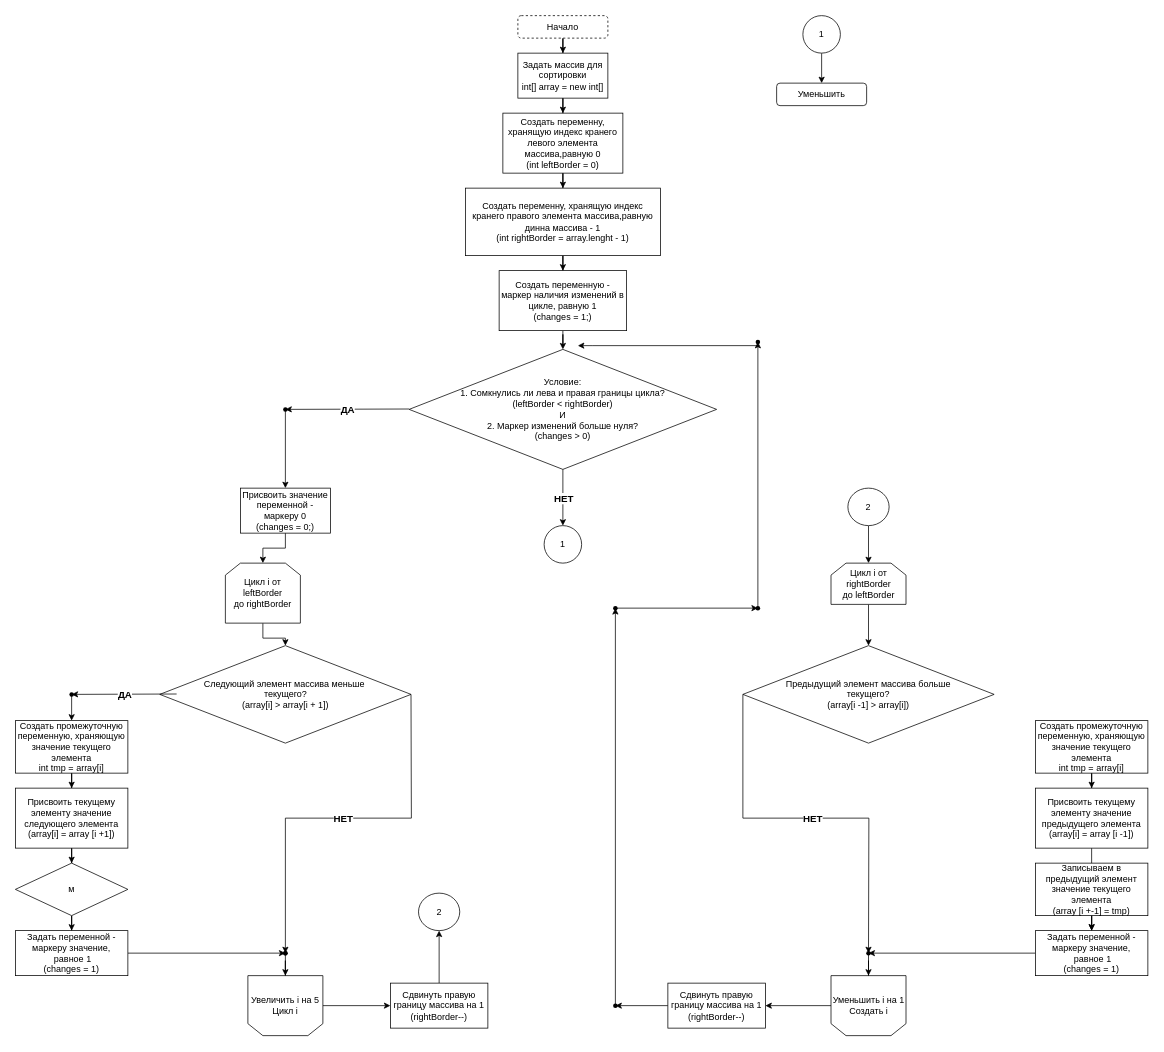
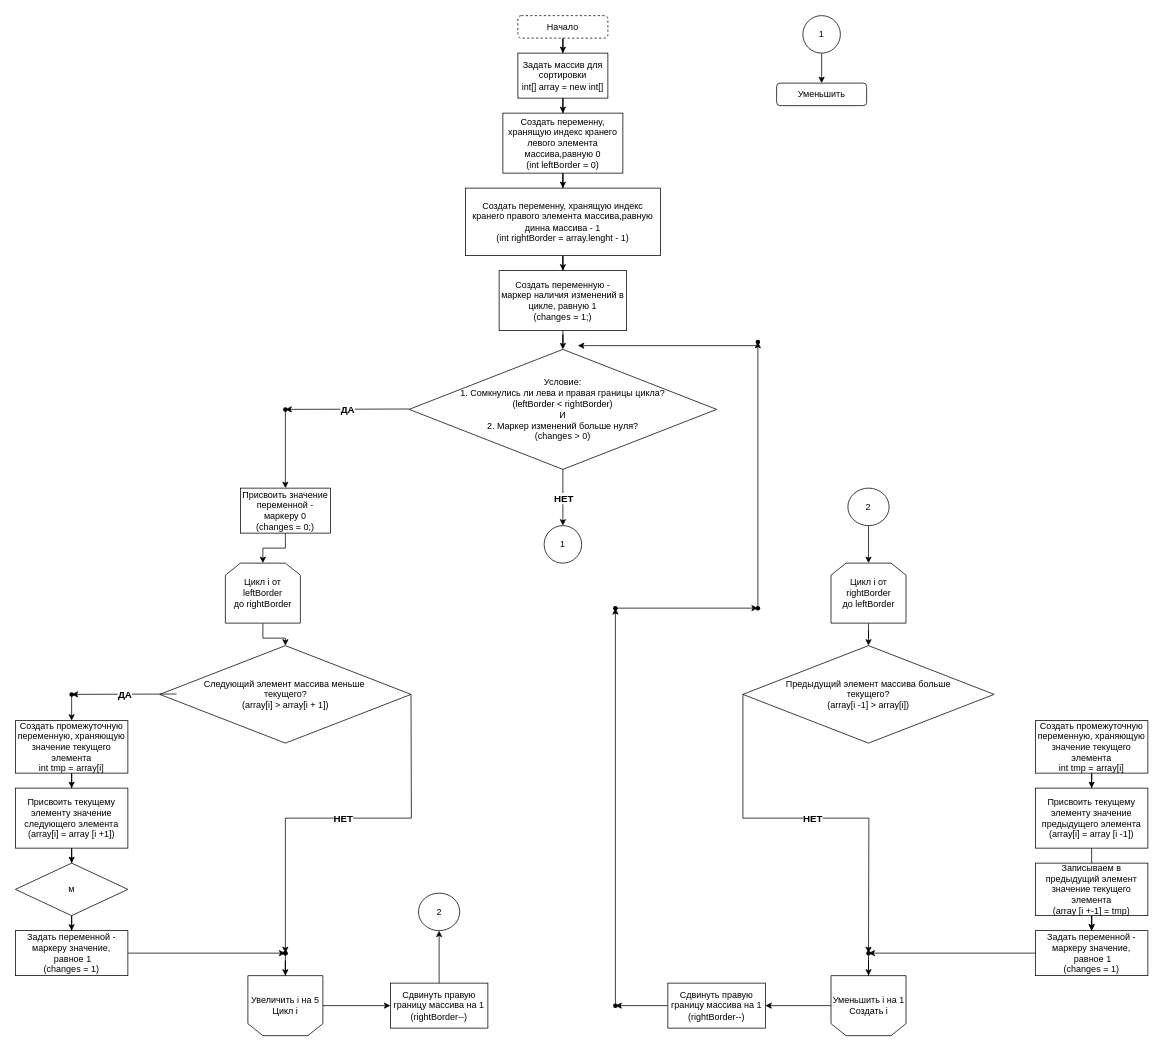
(869, 584) -> (869, 593)
